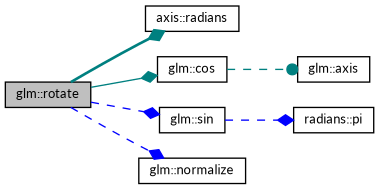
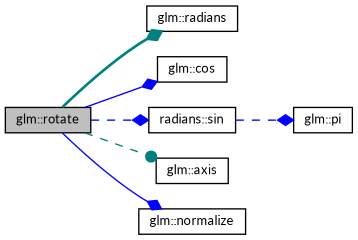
(192, 19) -> (192, 19)
(257, 69) -> (115, 144)
(116, 83) -> (113, 97)
(192, 120) -> (192, 120)
(334, 120) -> (323, 120)
(110, 130) -> (103, 169)
